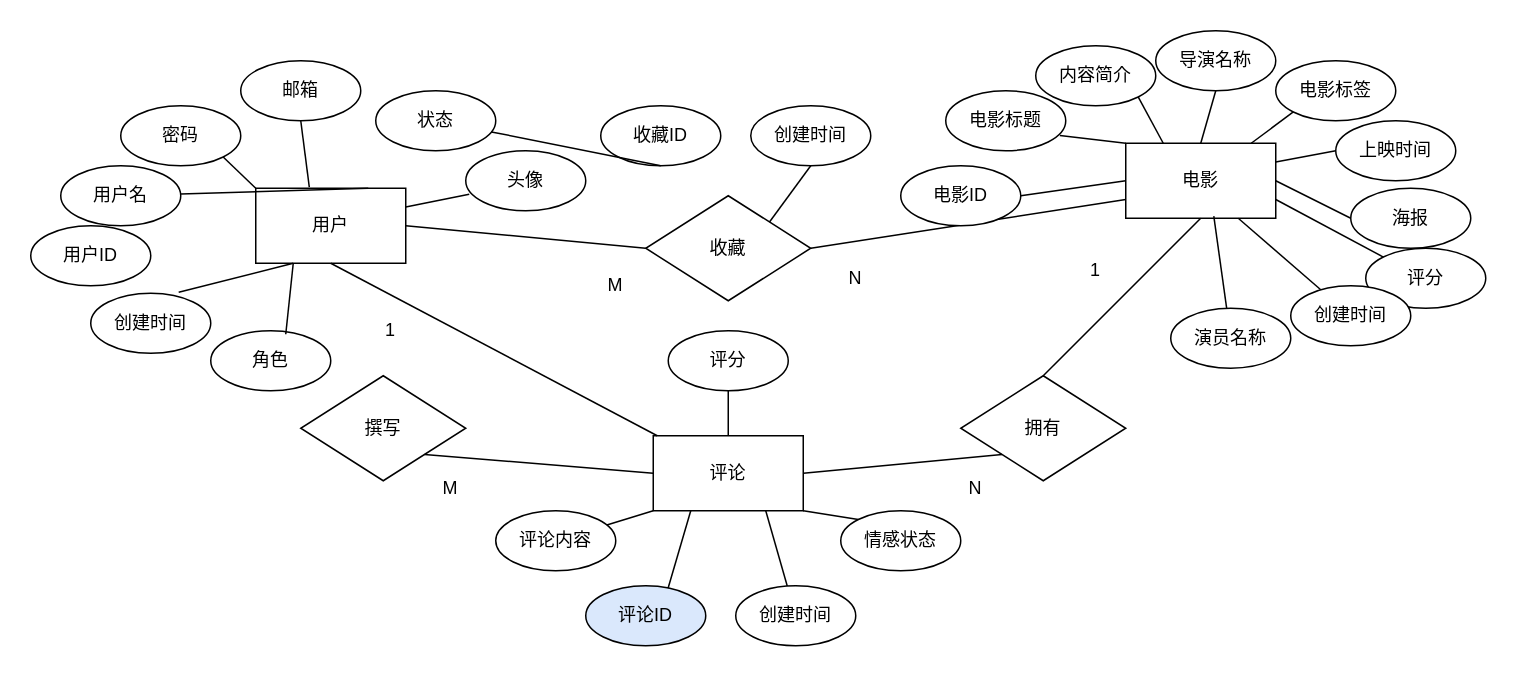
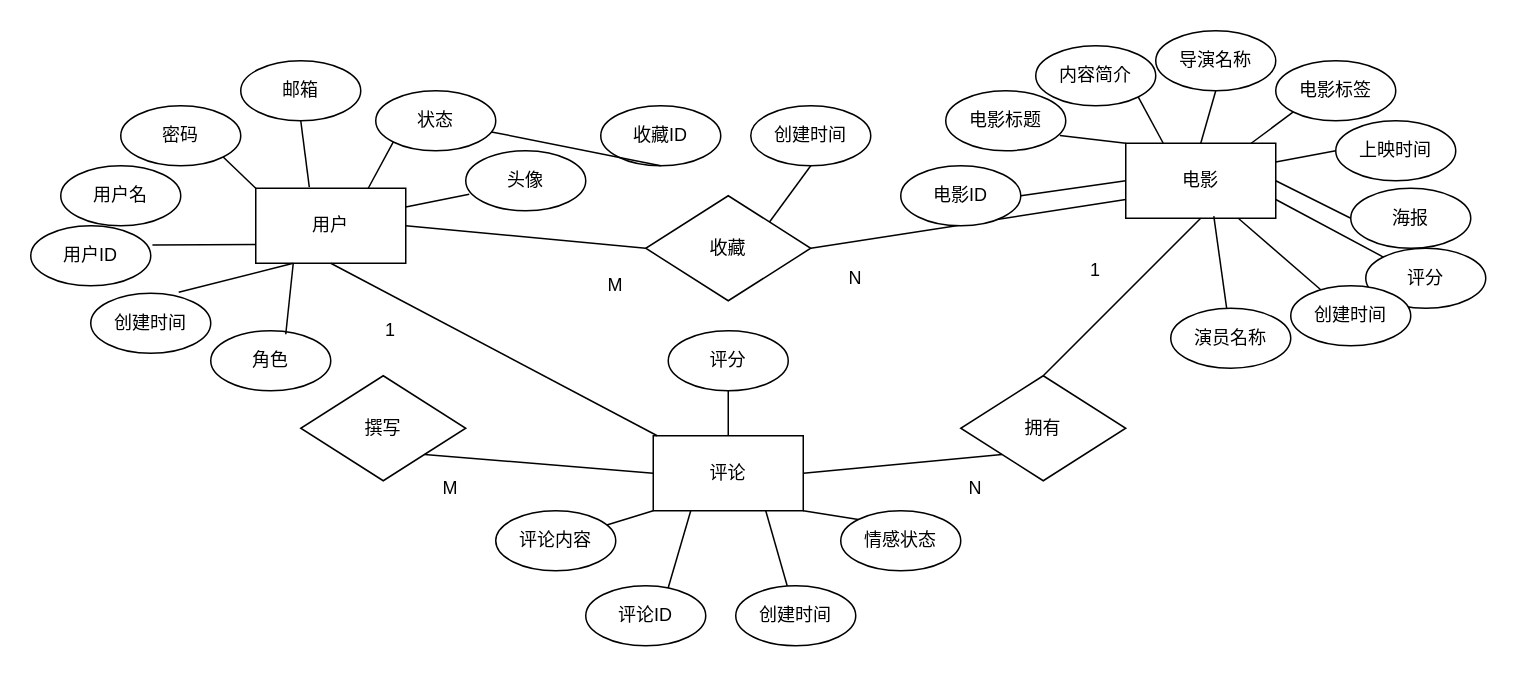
(267, 191) -> (381, 165)
none -> (204, 245)
(646, 616) -> (646, 616)
